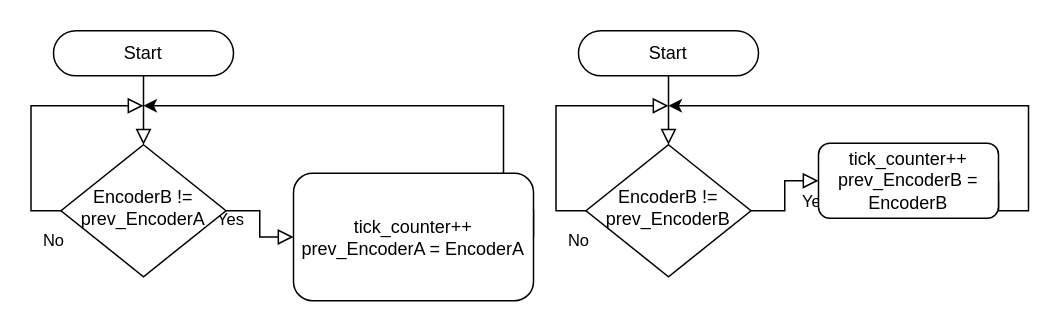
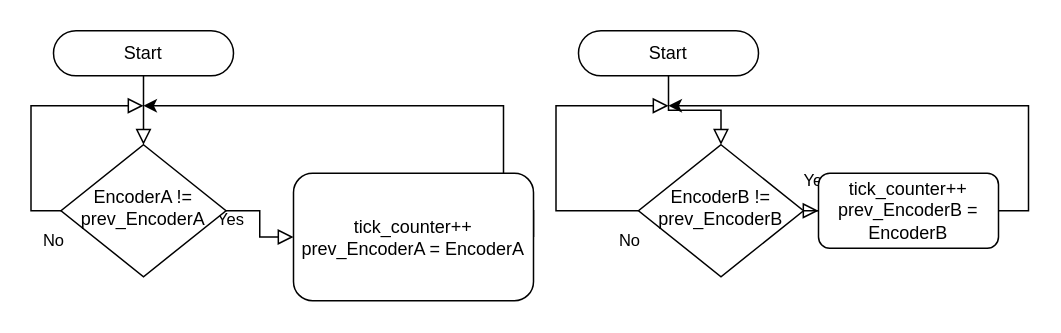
(908, 181) -> (908, 211)
(143, 208) -> (143, 208)
(668, 211) -> (721, 211)
